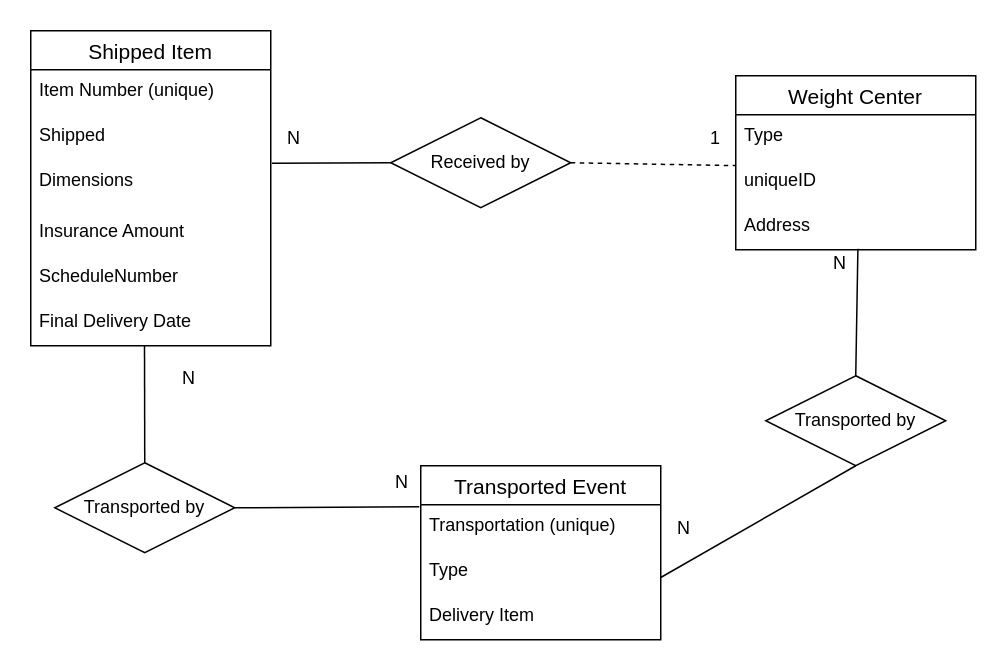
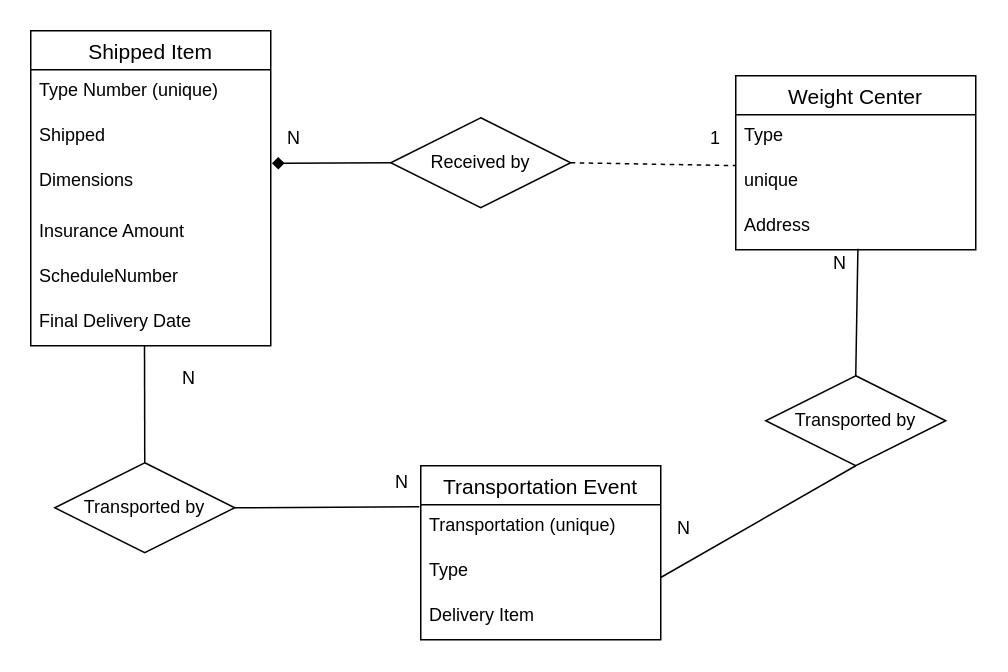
(133, 90) -> (133, 90)
(278, 163) -> (284, 163)
(782, 180) -> (772, 180)
(540, 487) -> (540, 487)
